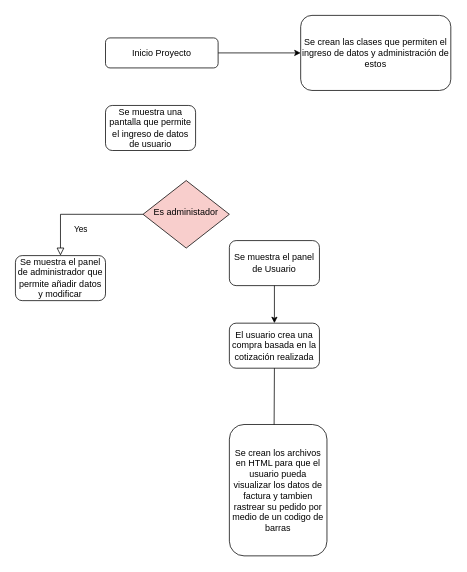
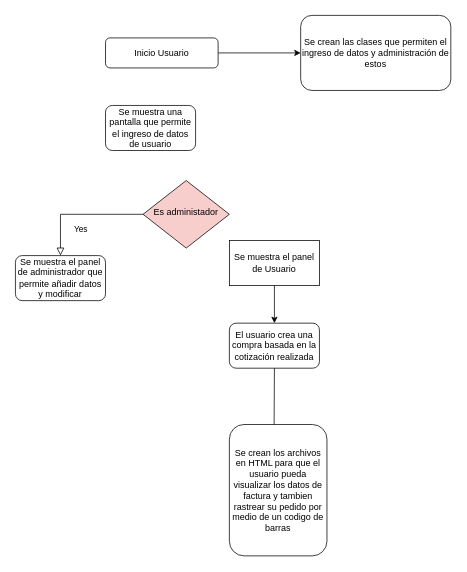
(162, 53) -> (162, 53)
(274, 263) -> (274, 263)
